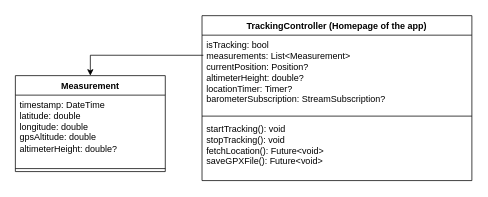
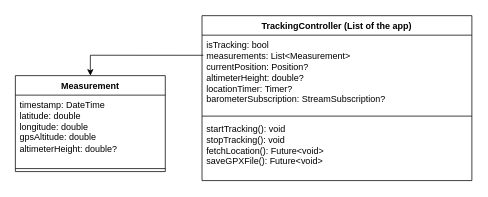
(337, 26) -> (337, 26)
